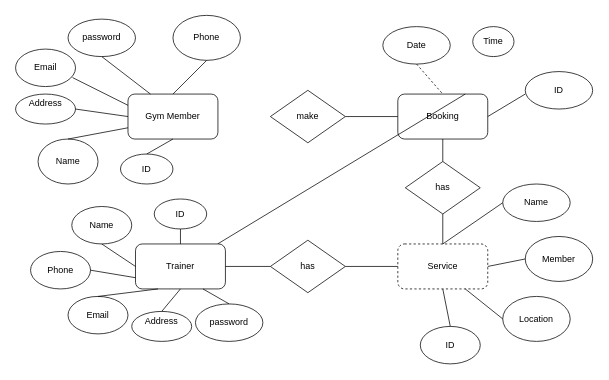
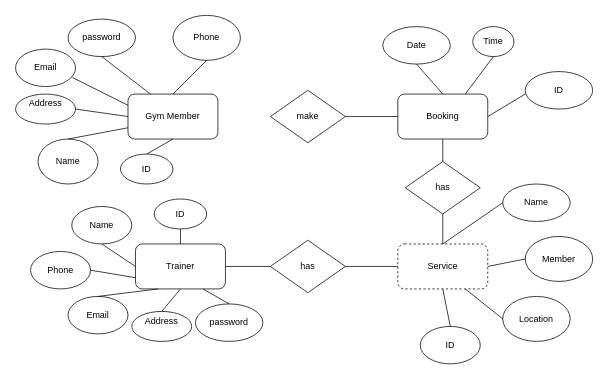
(429, 79) -> (429, 79)
(342, 169) -> (479, 75)
